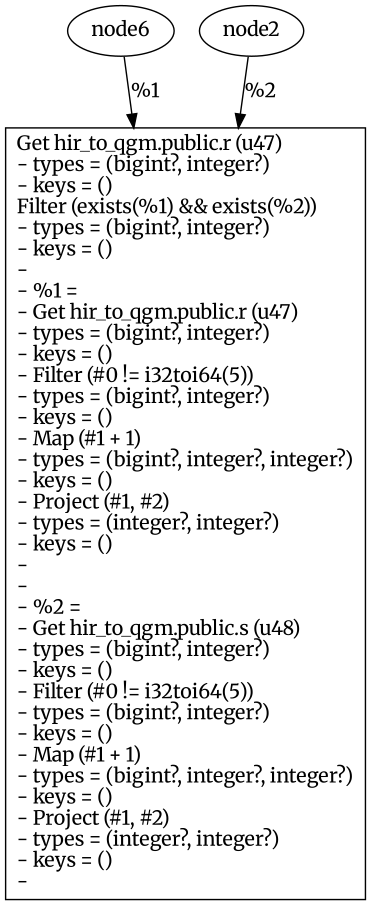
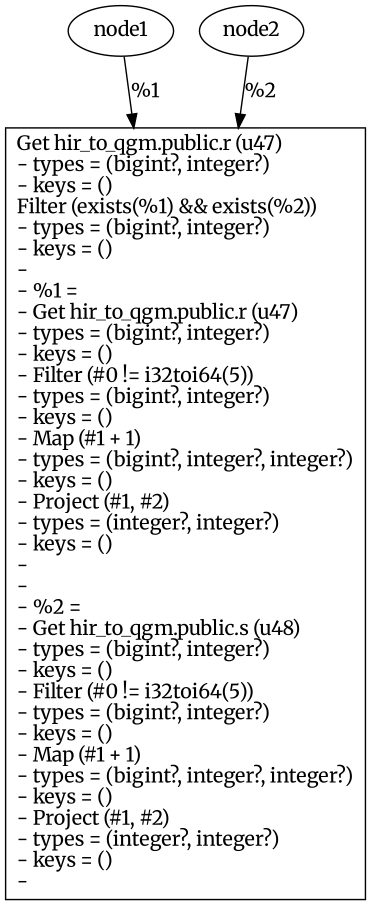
(121, 31) -> (121, 31)
